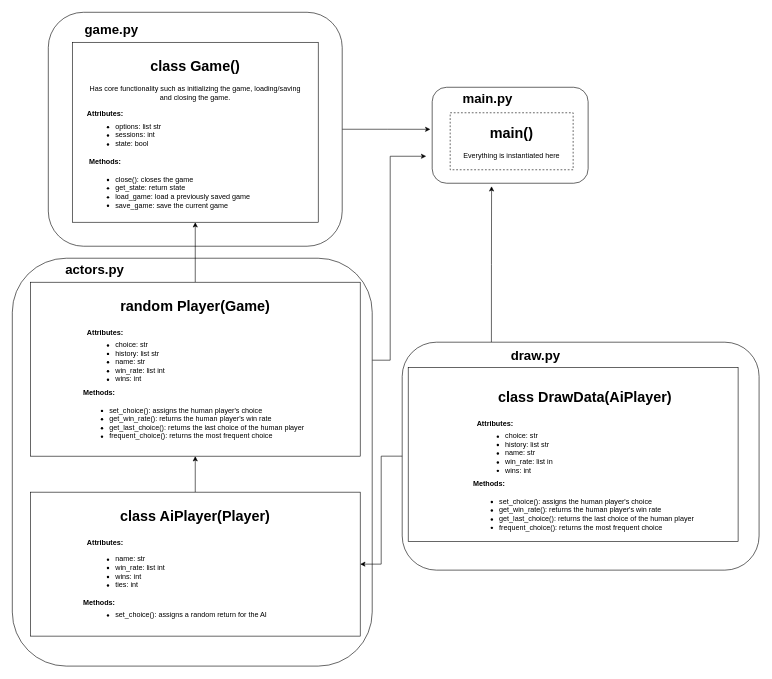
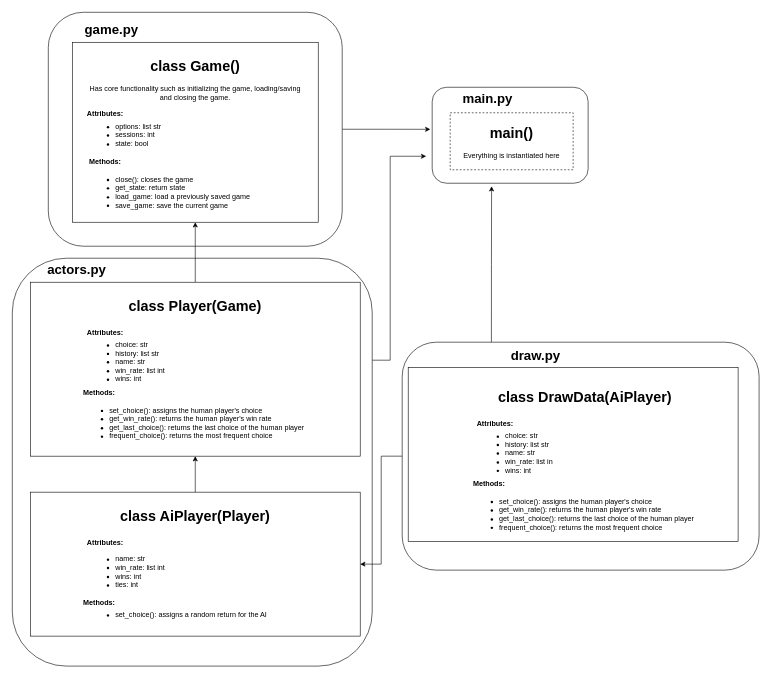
(95, 270) -> (77, 270)
(195, 293) -> (195, 293)
